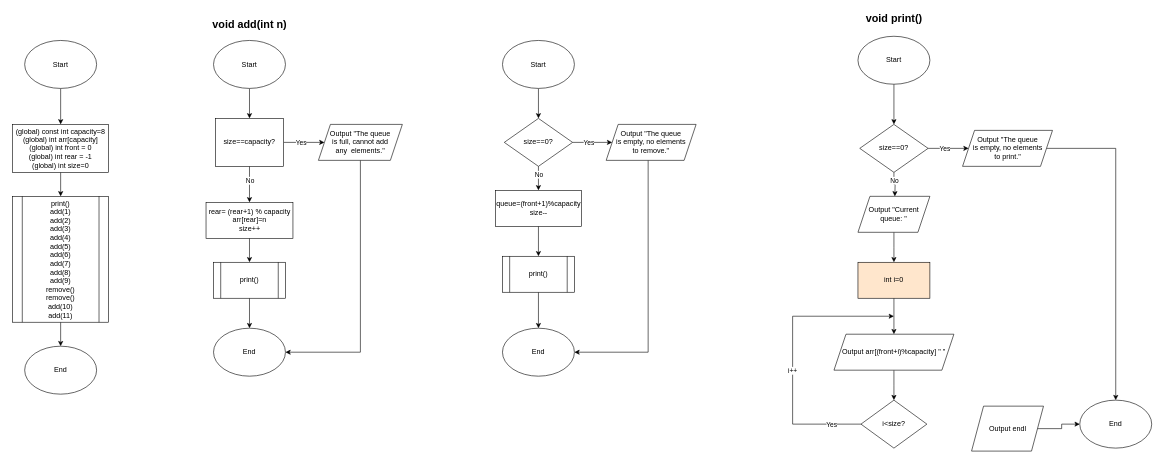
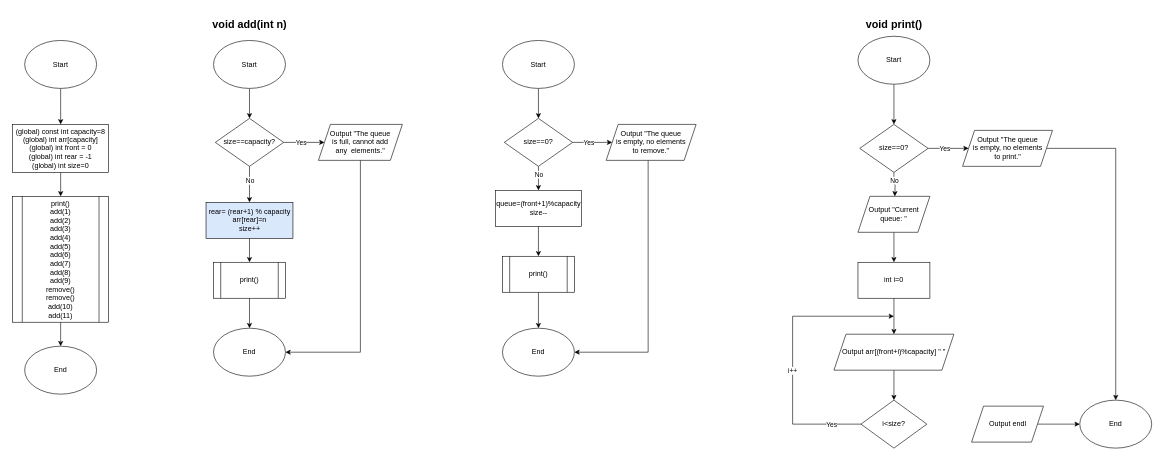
(894, 18) -> (894, 24)
(249, 143) -> (249, 143)
(249, 221) -> (249, 221)
(894, 281) -> (894, 281)
(1008, 429) -> (1008, 425)
